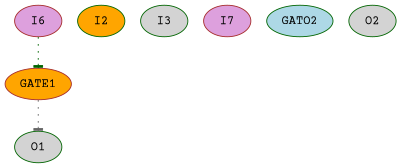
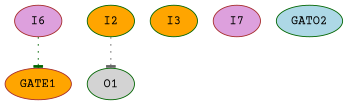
(164, 21) -> (174, 21)
(372, 21) -> none
(38, 113) -> (111, 50)
